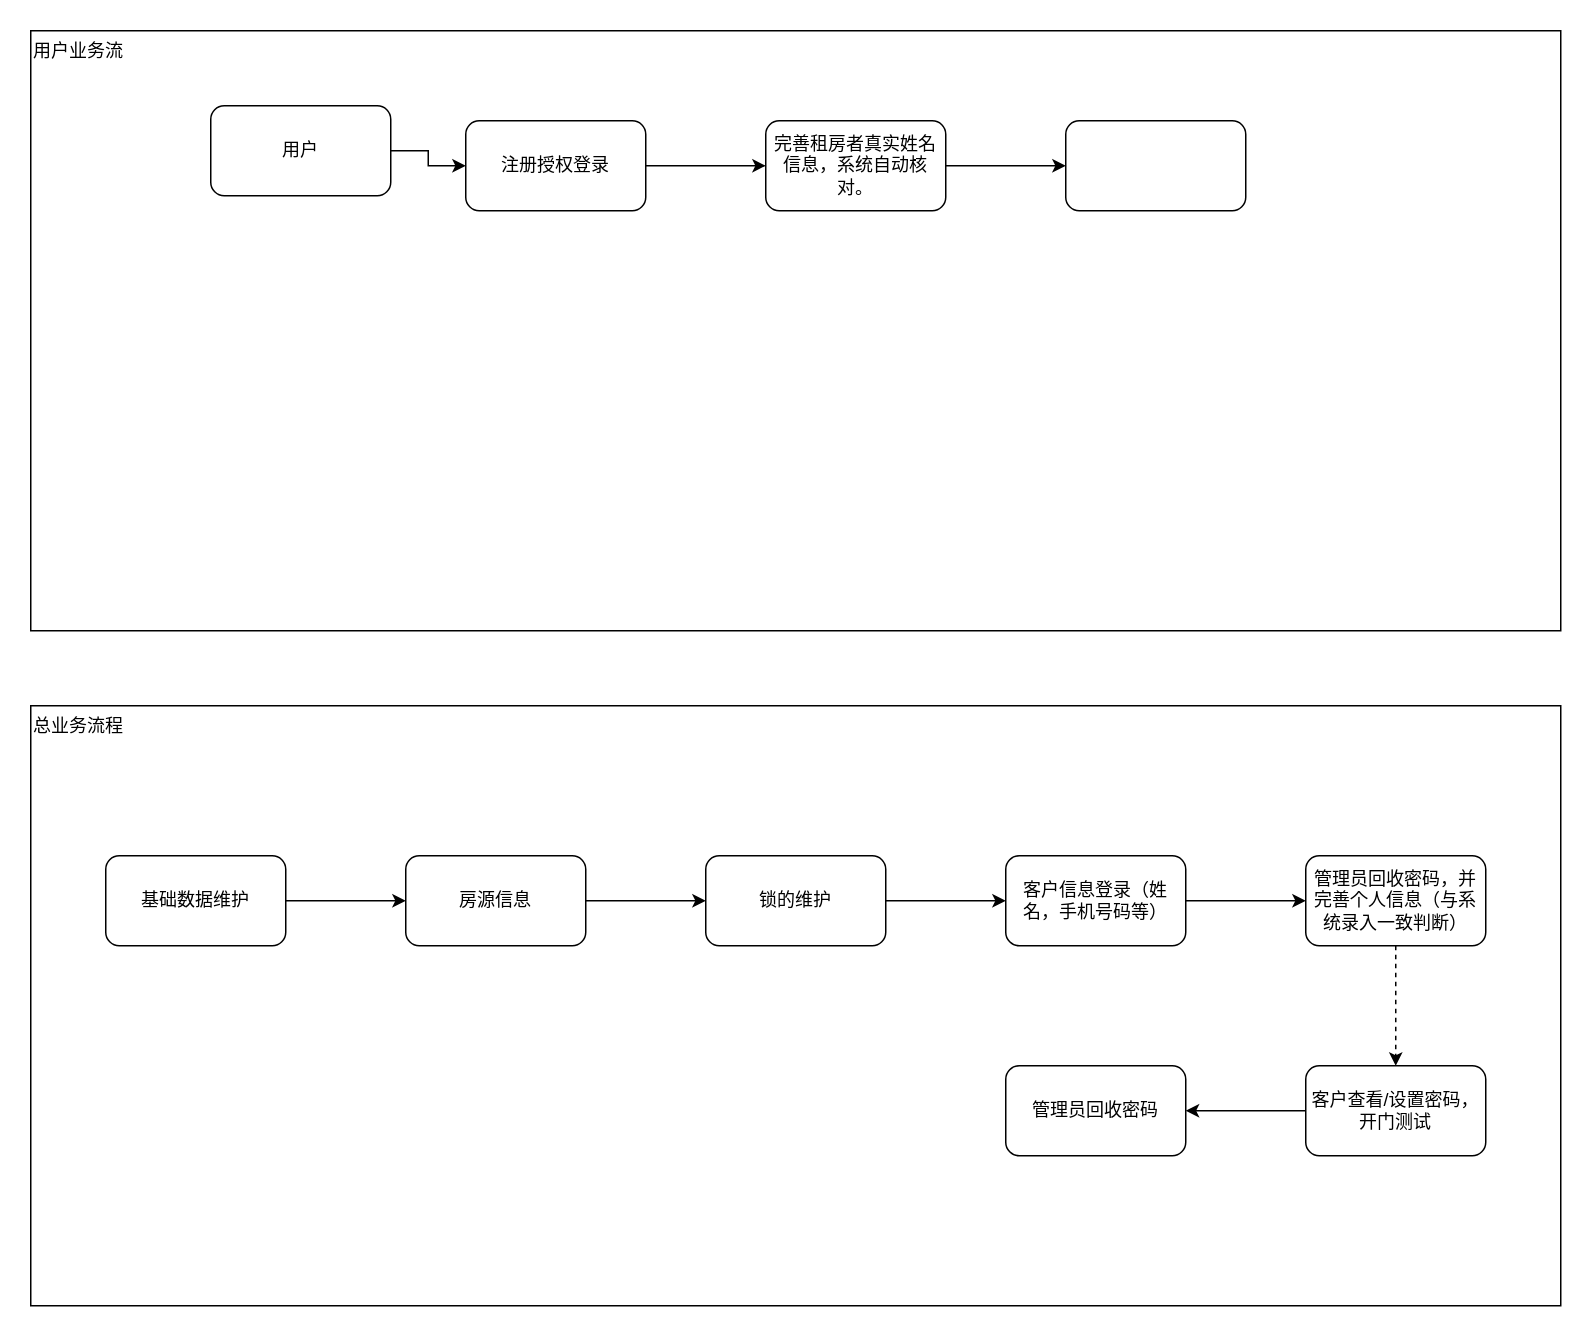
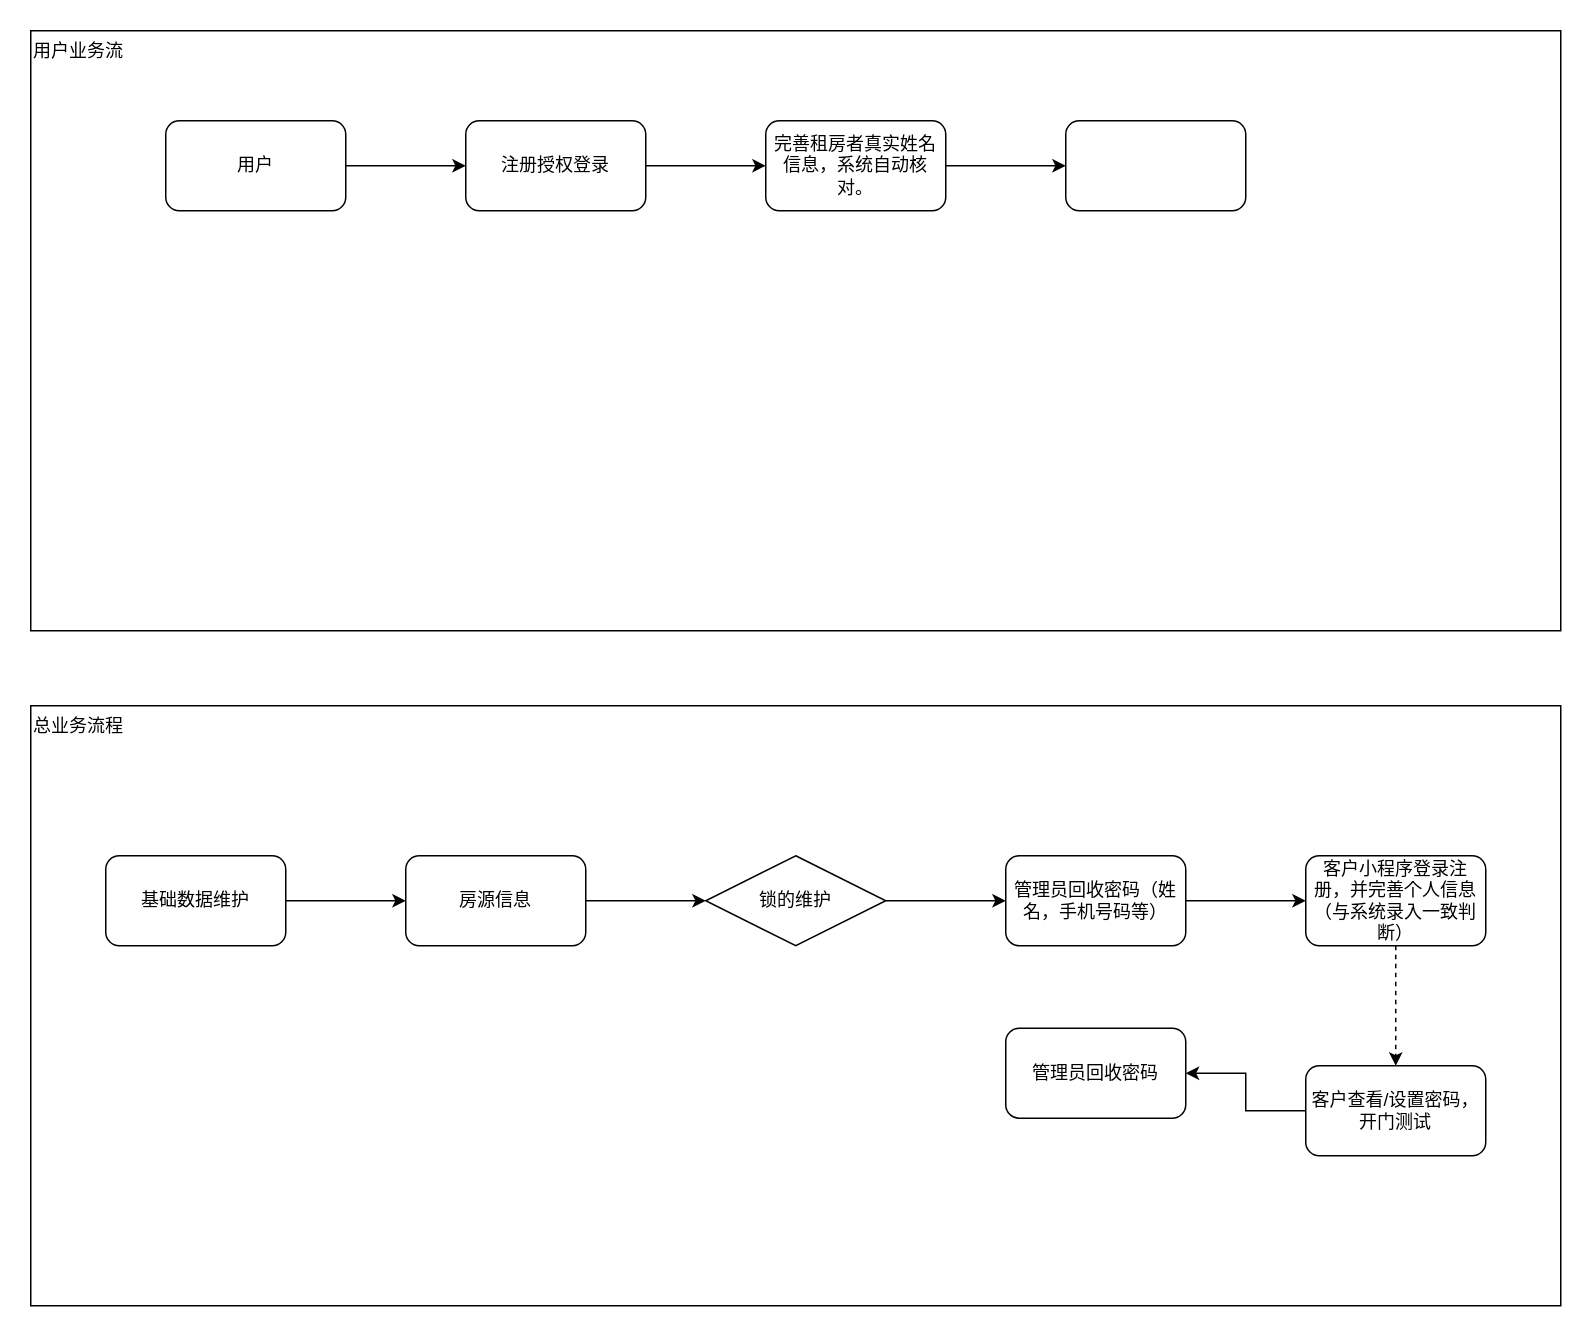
(301, 151) -> (256, 166)
(796, 901) -> (796, 901)
(1096, 901) -> (1096, 901)
(1396, 901) -> (1396, 901)
(1096, 1111) -> (1096, 1073)
